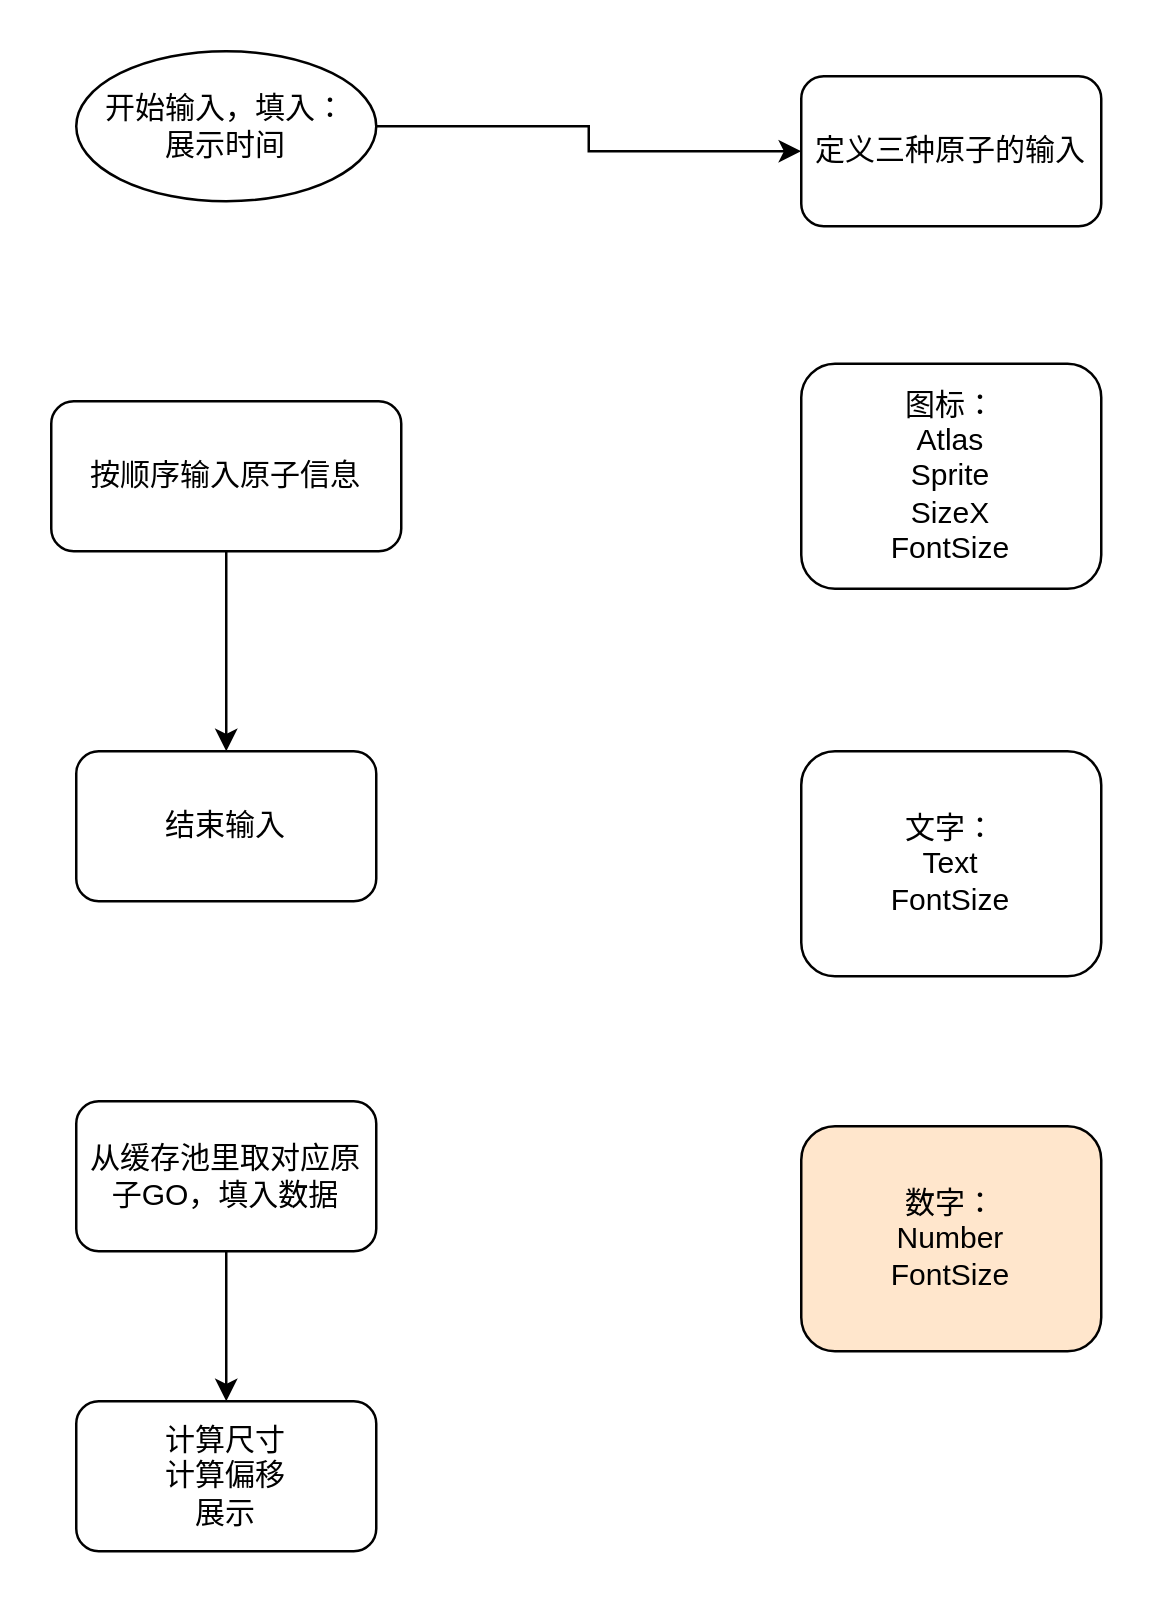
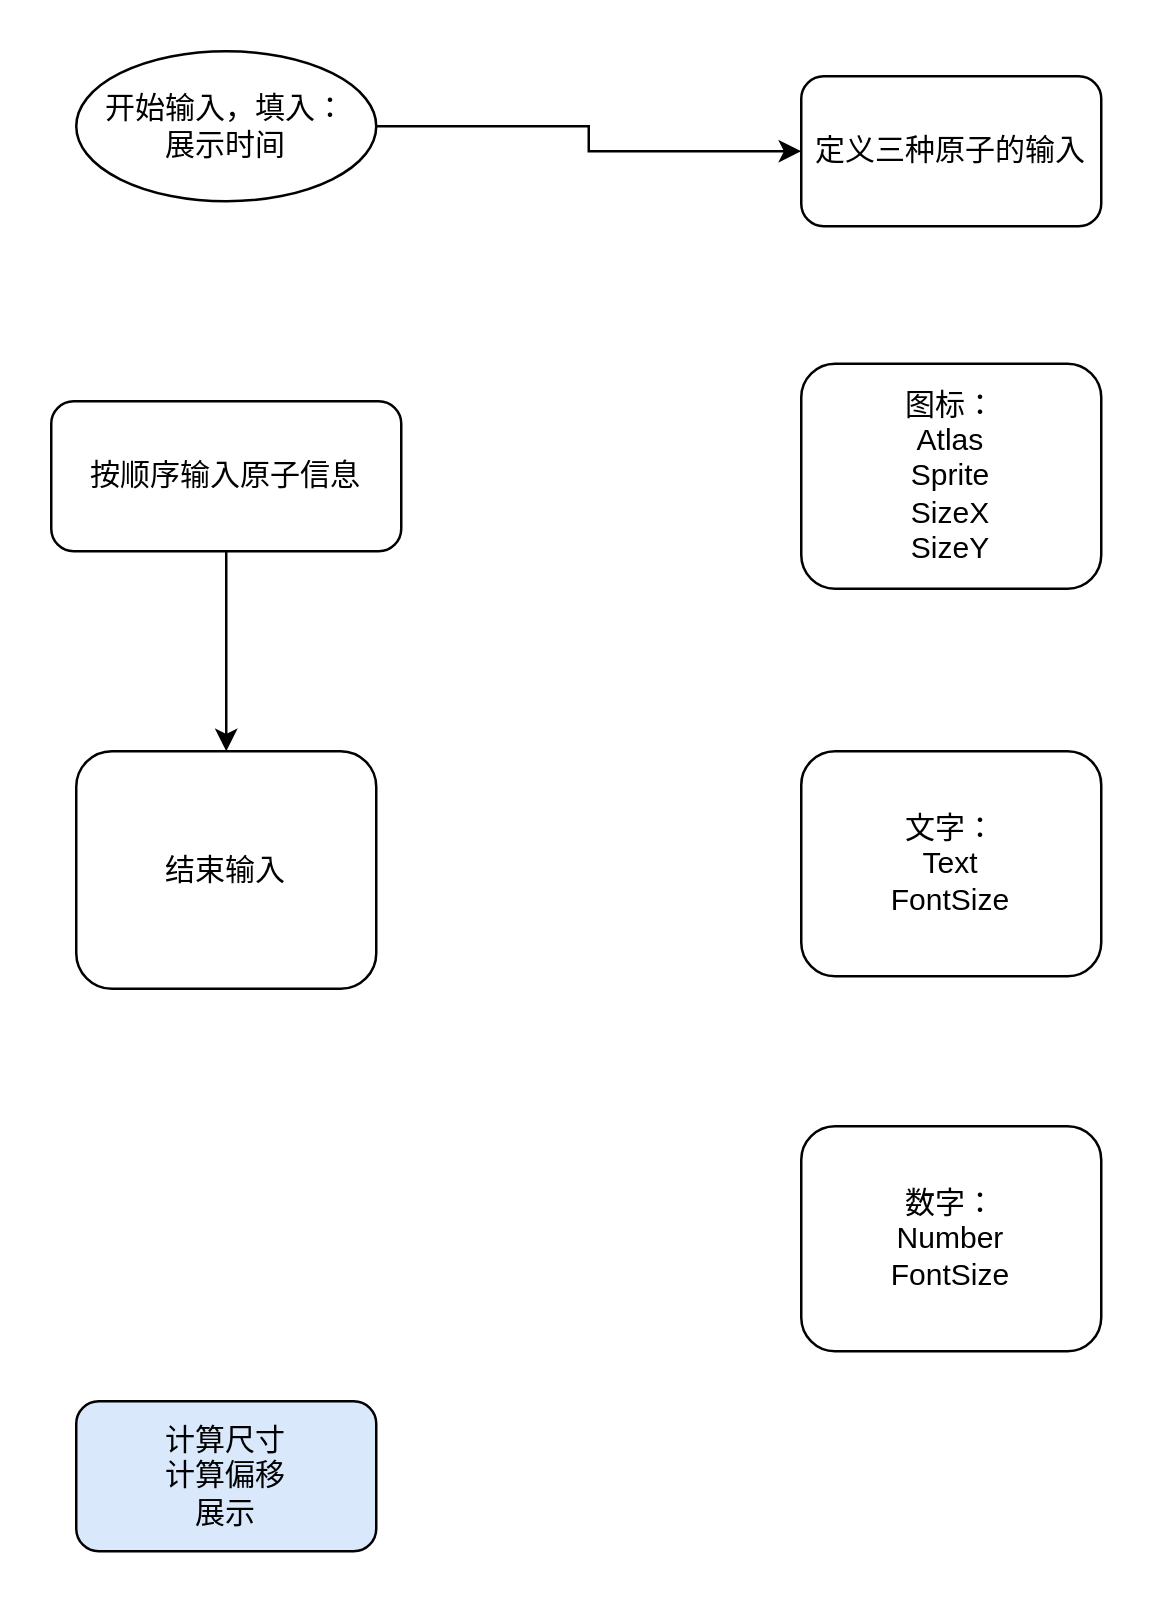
(951, 476) -> (951, 476)
(226, 826) -> (226, 870)
(226, 1176) -> none
(951, 1239) -> (951, 1239)
(226, 1318) -> none
(226, 1476) -> (226, 1476)
